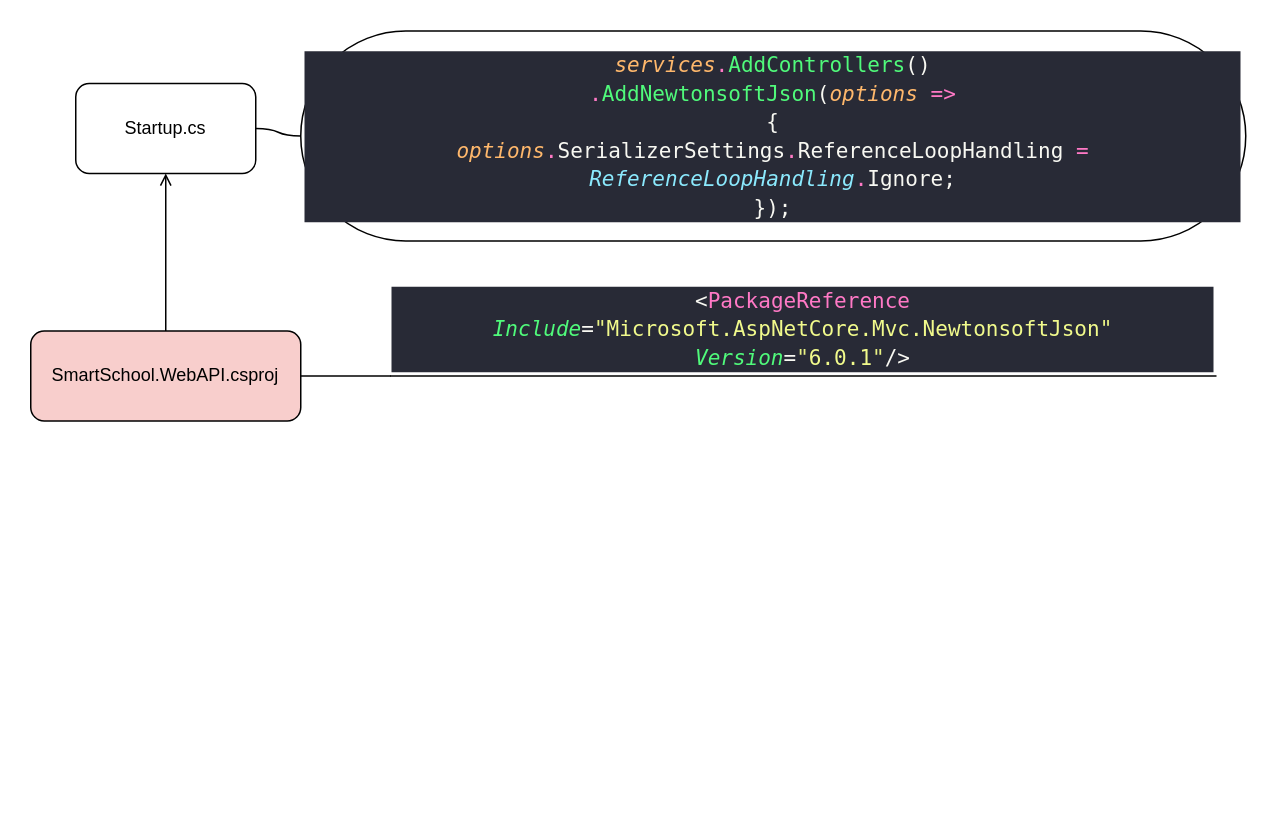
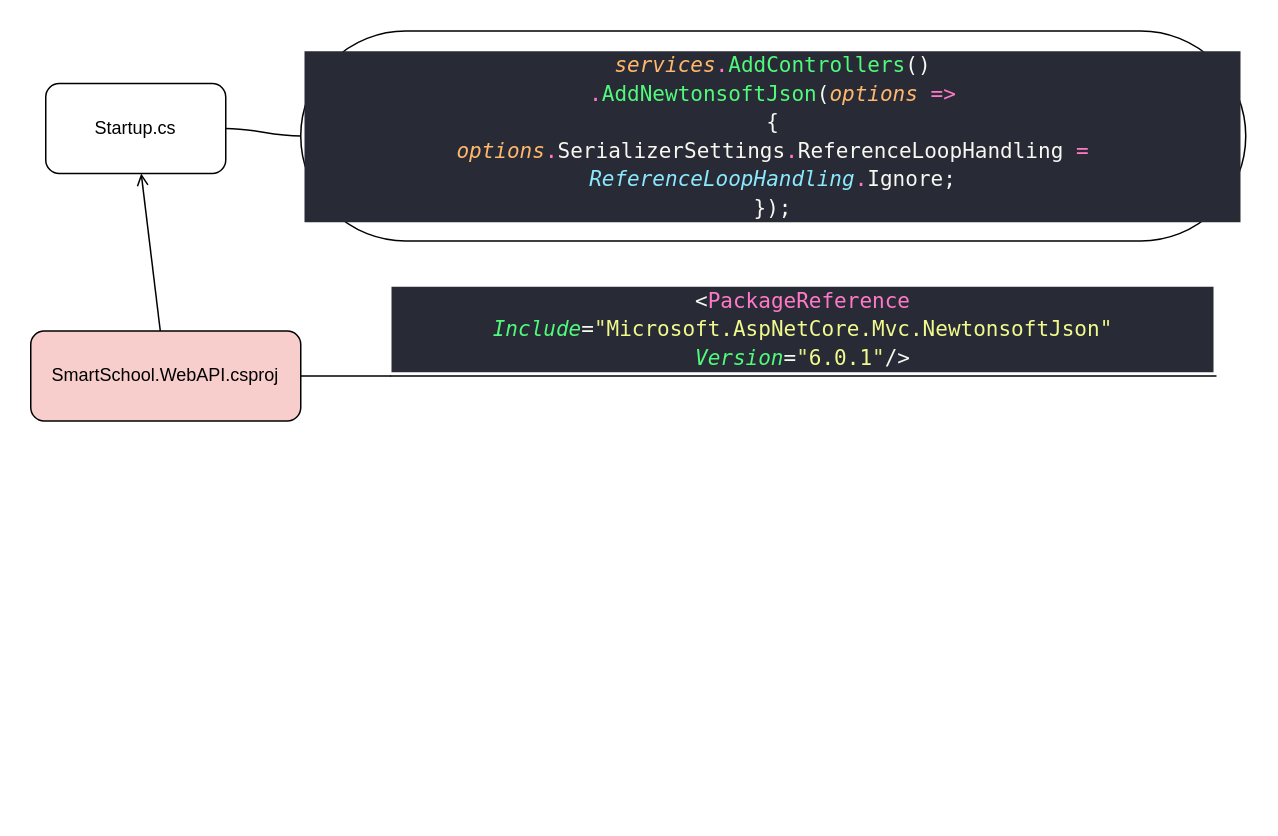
(166, 128) -> (136, 128)
